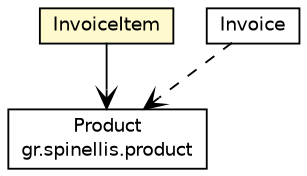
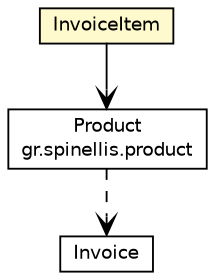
(196, 70) -> (107, 192)
